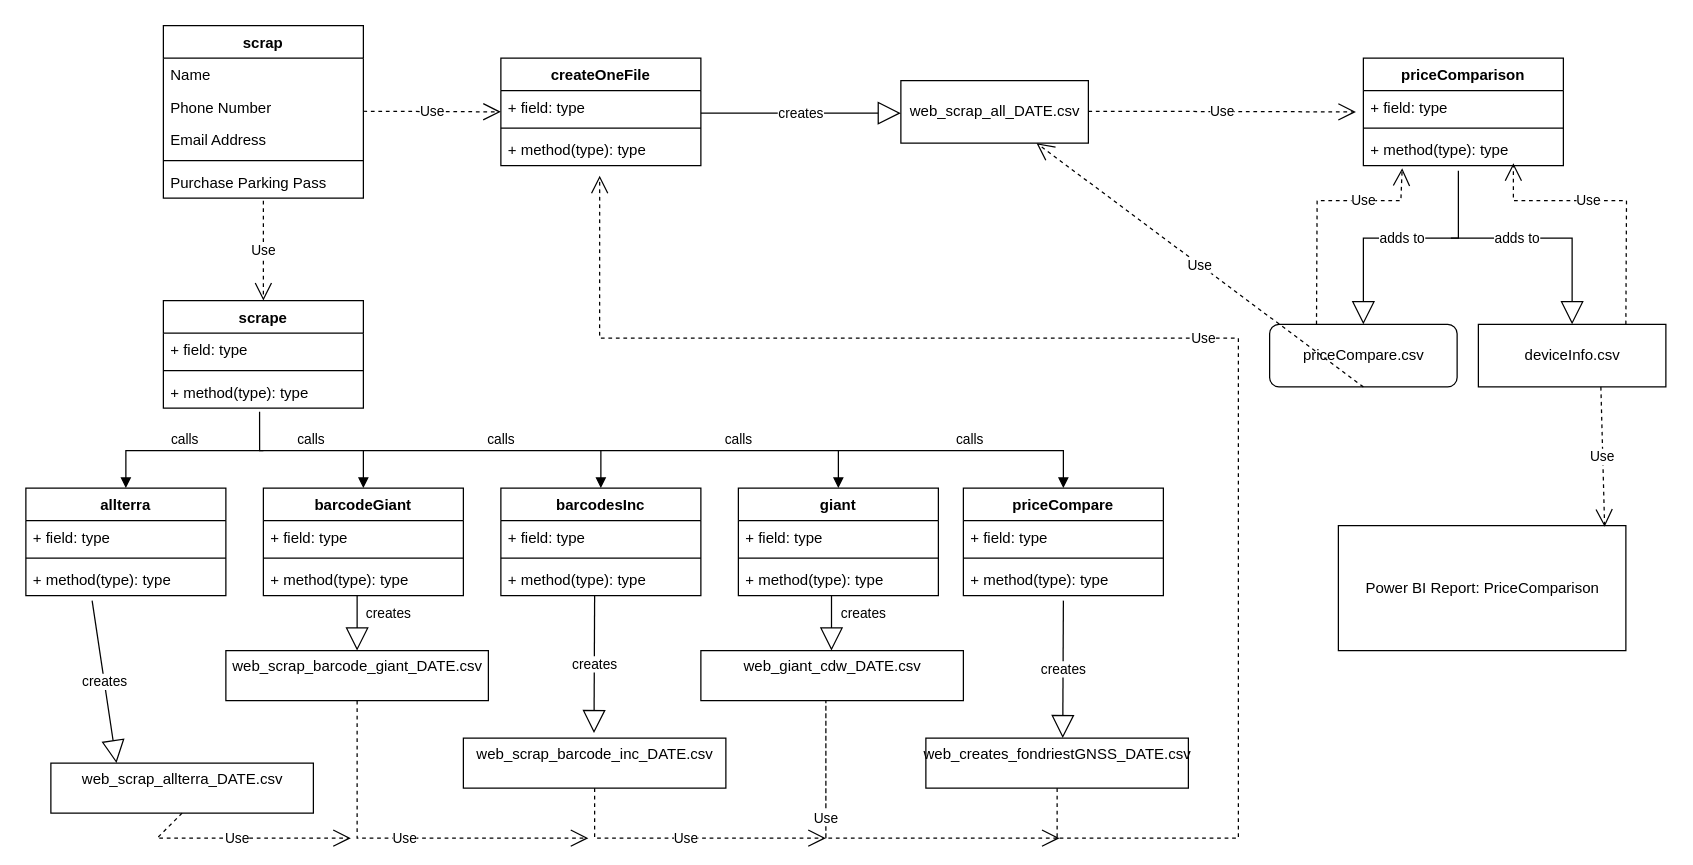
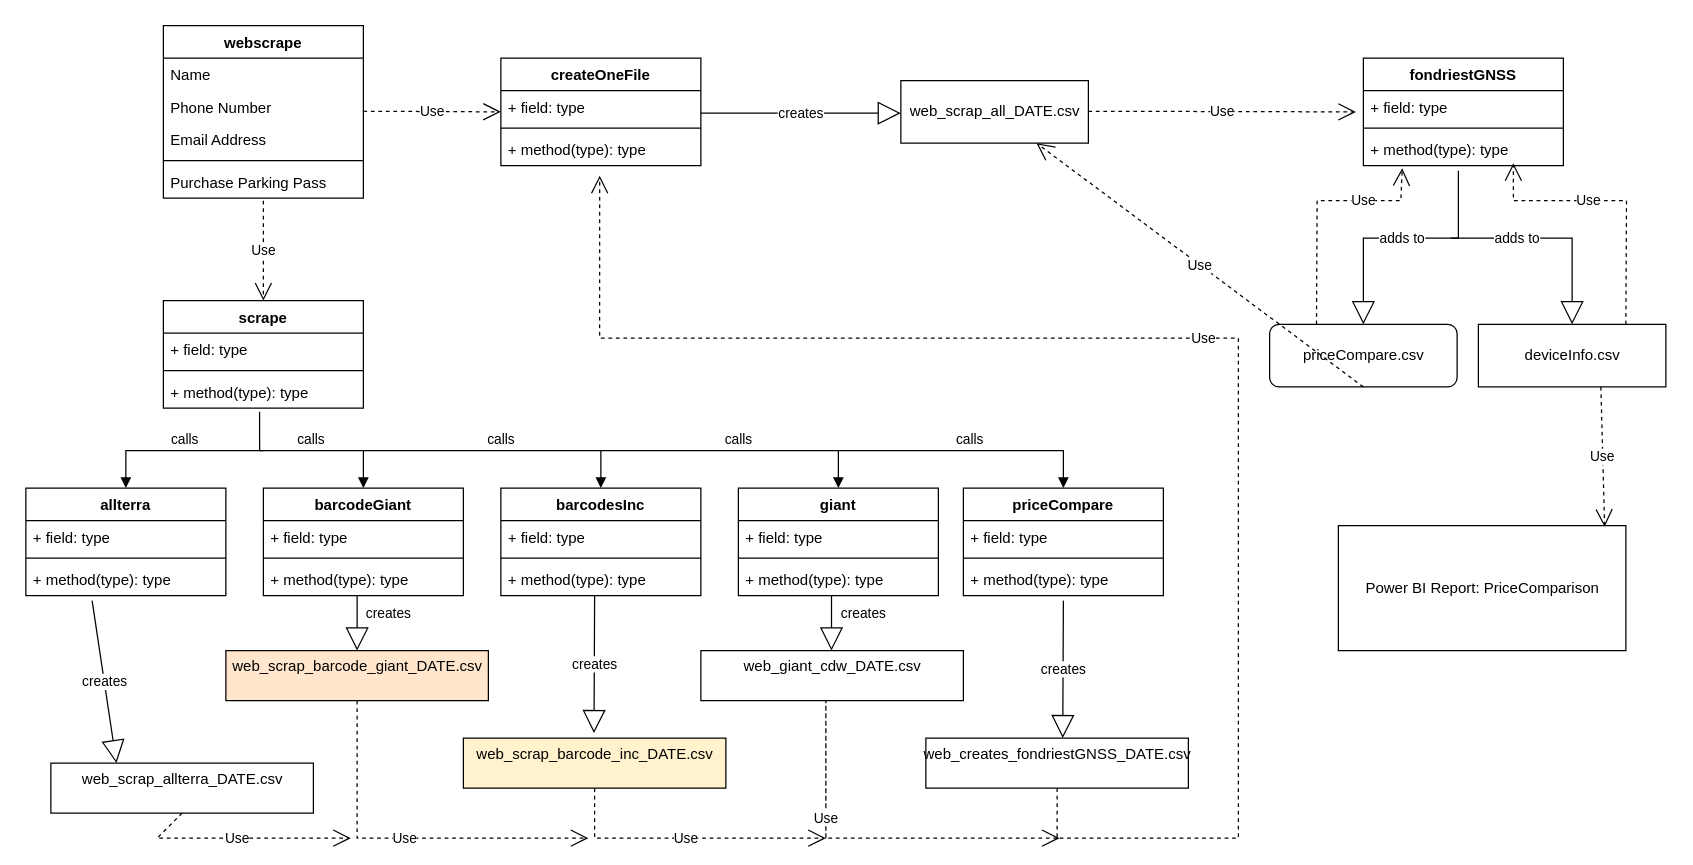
(263, 43) -> (263, 43)
(1463, 75) -> (1463, 75)
(357, 676) -> (357, 676)
(594, 763) -> (594, 763)
